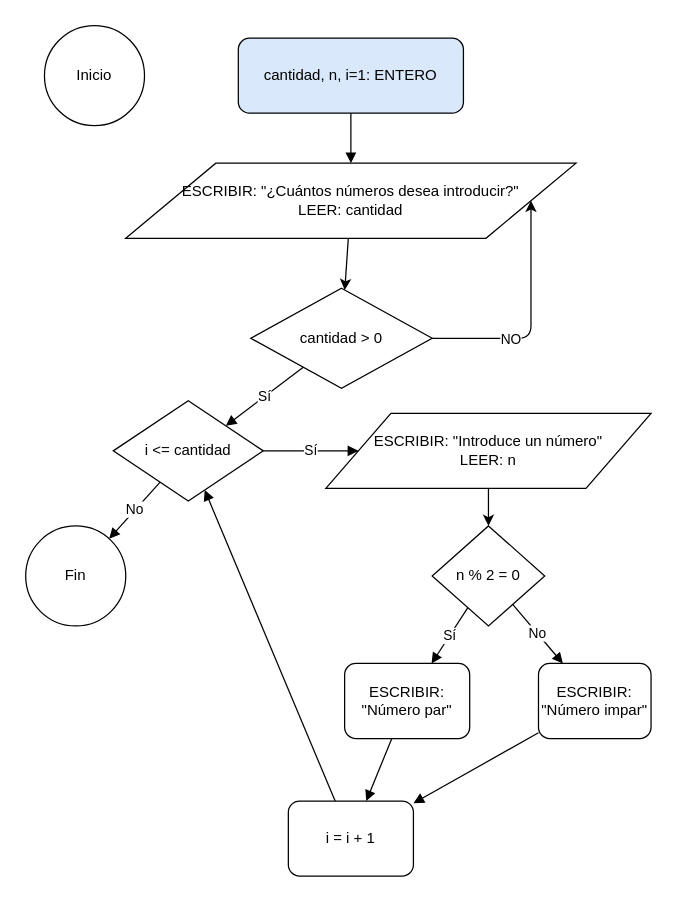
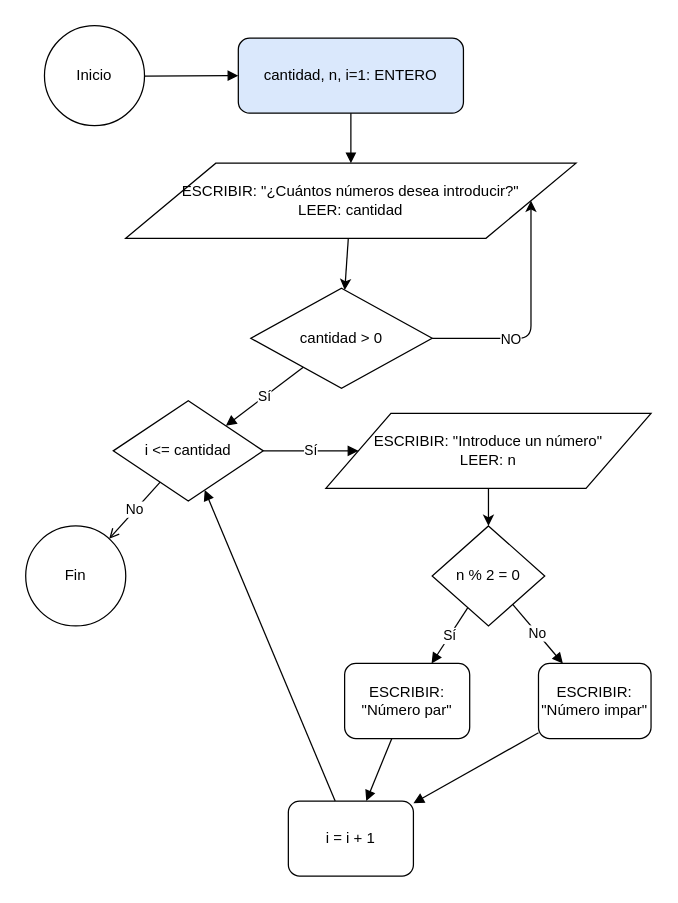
none -> (186, 76)
(117, 530) -> (114, 533)
